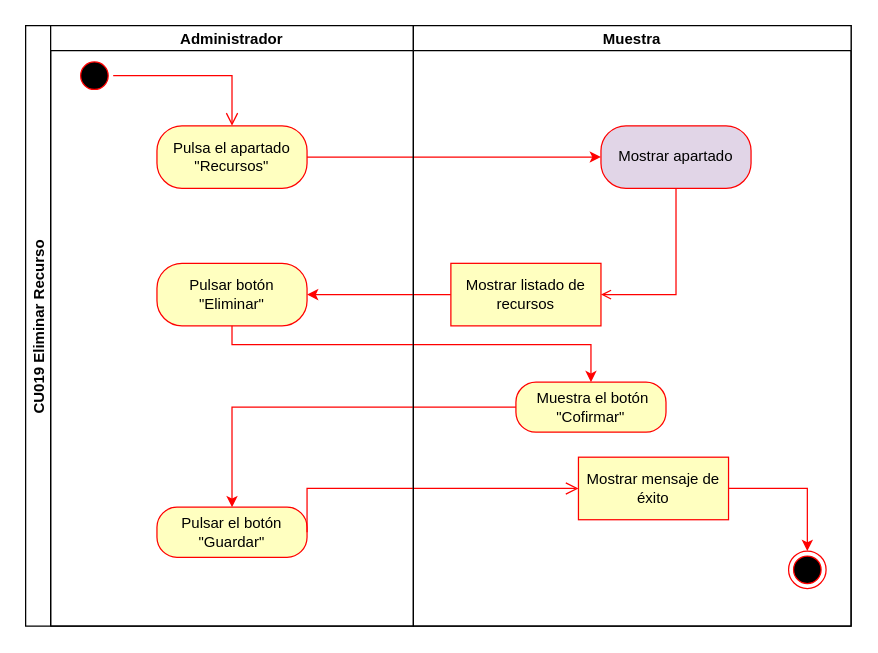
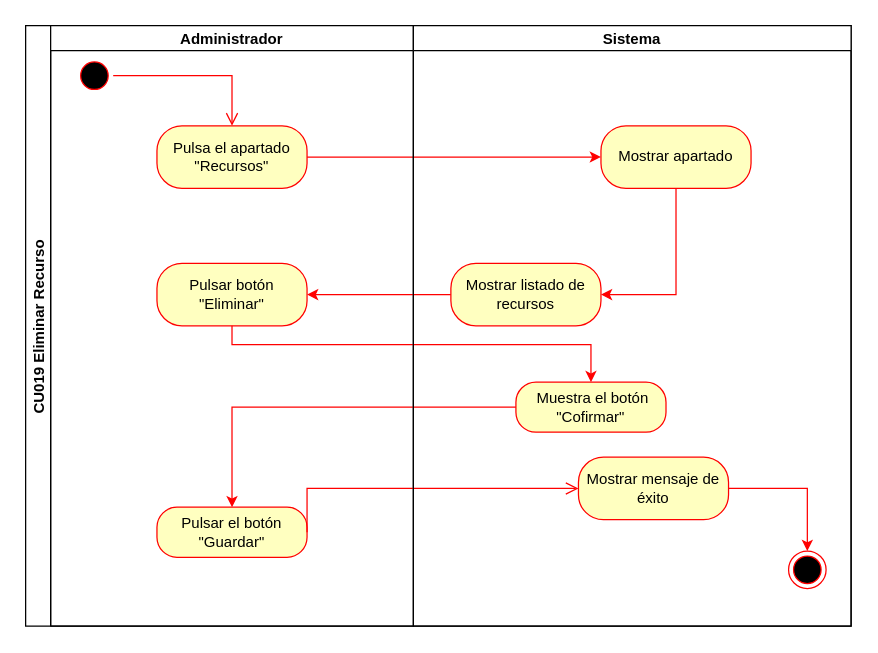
(631, 39) -> (631, 39)
(676, 157) -> (676, 157)
(526, 294) -> (526, 294)
(608, 294) -> (611, 294)
(653, 488) -> (653, 488)
